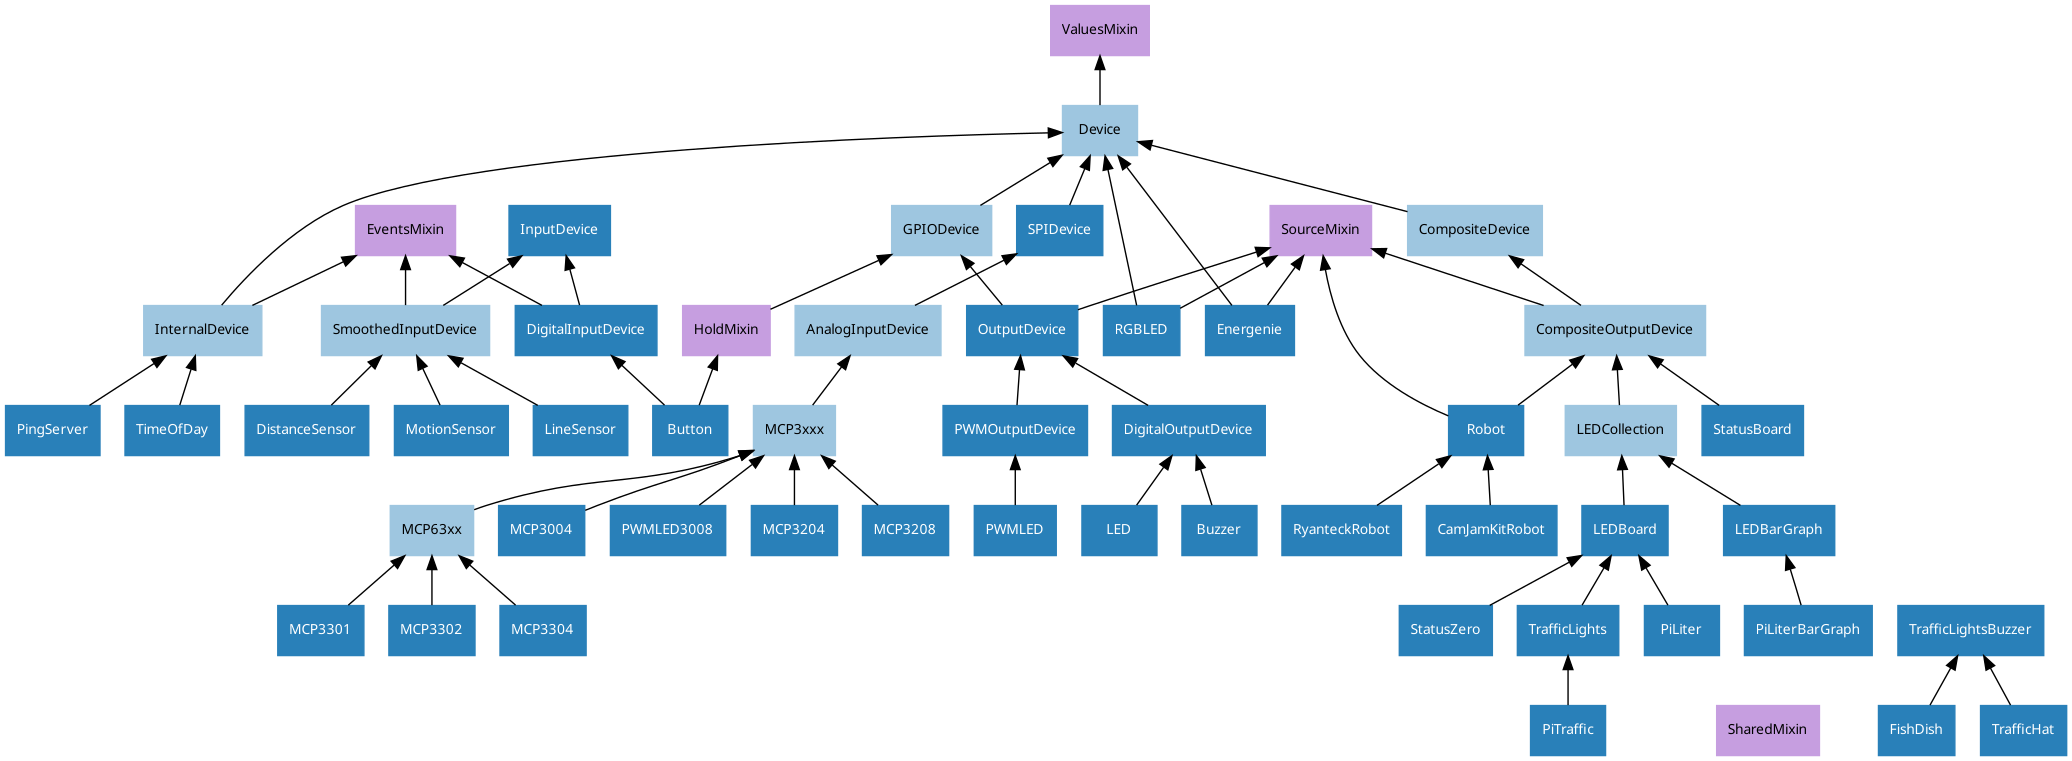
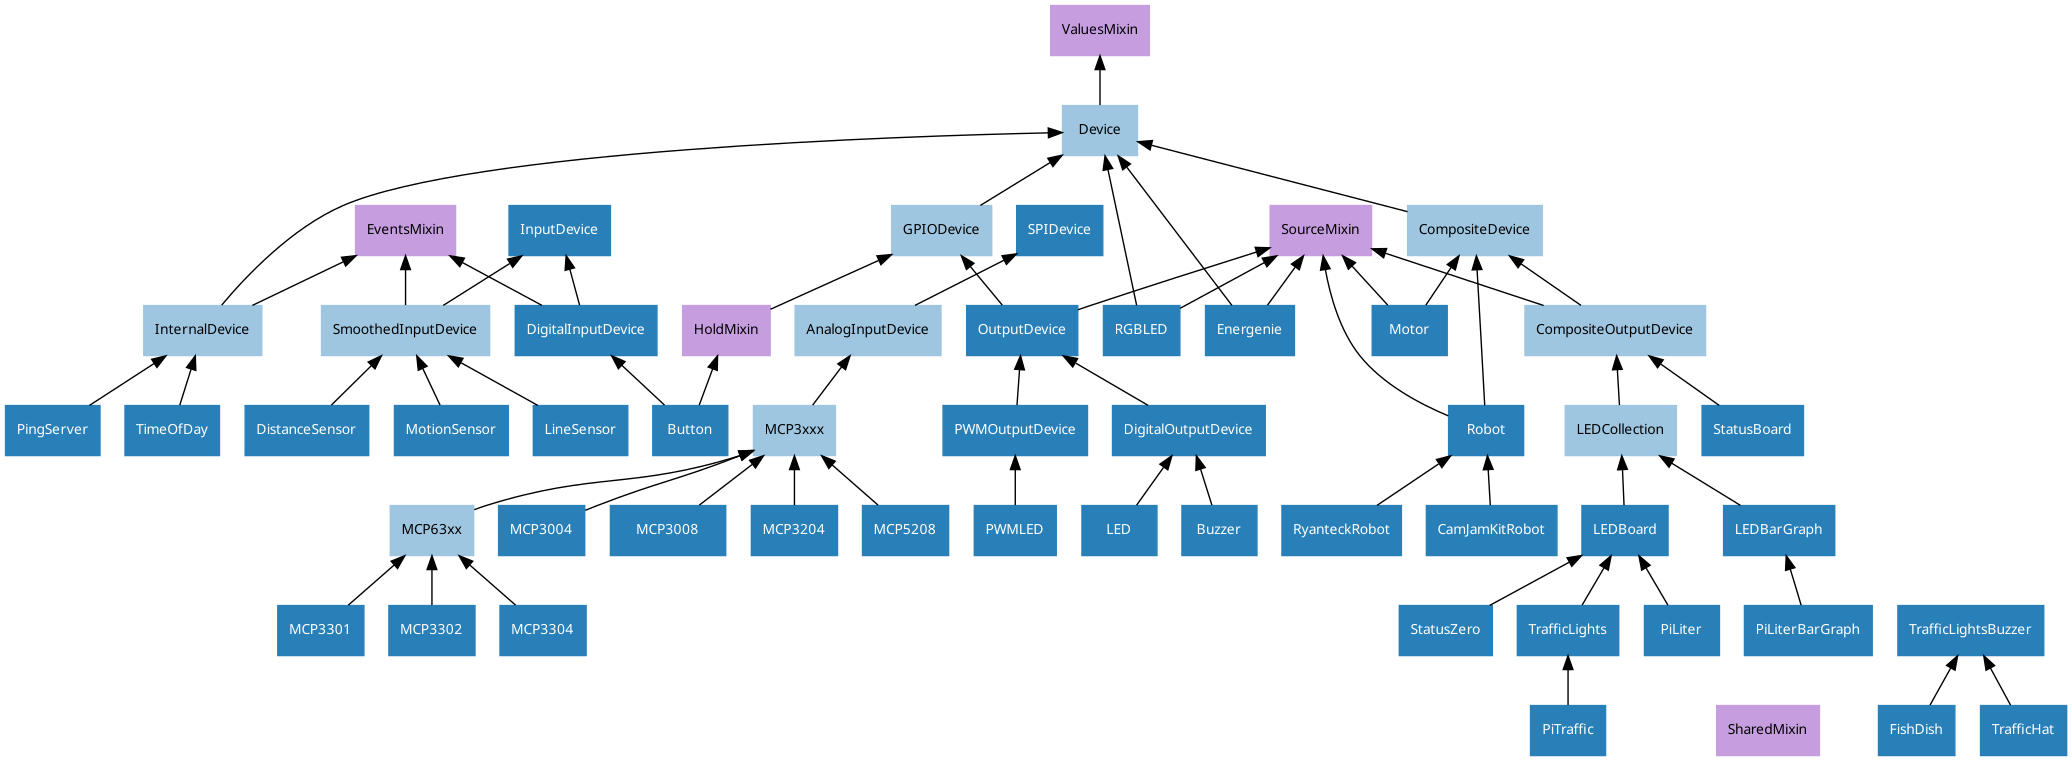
(1077, 187) -> none
none -> (1410, 331)
(1545, 385) -> (1481, 338)
(668, 531) -> (668, 531)
(906, 531) -> (906, 531)
